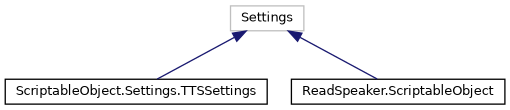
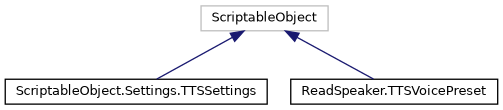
(267, 18) -> (265, 18)
(398, 92) -> (394, 92)
